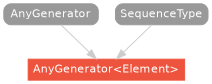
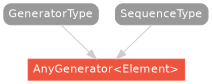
(51, 14) -> (51, 14)
